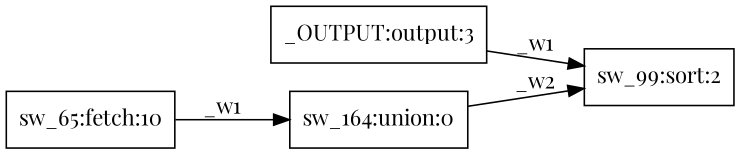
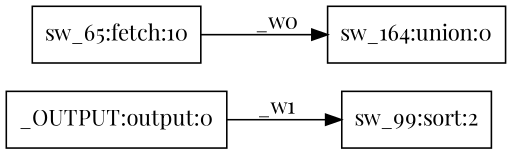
(379, 35) -> (117, 120)
(518, 99) -> none
(223, 108) -> (277, 23)
